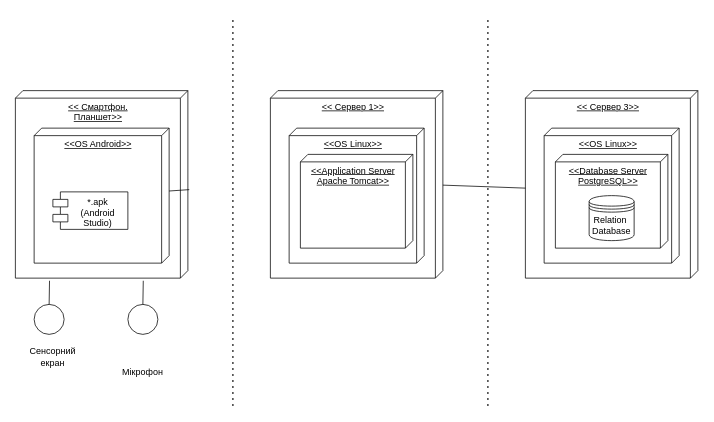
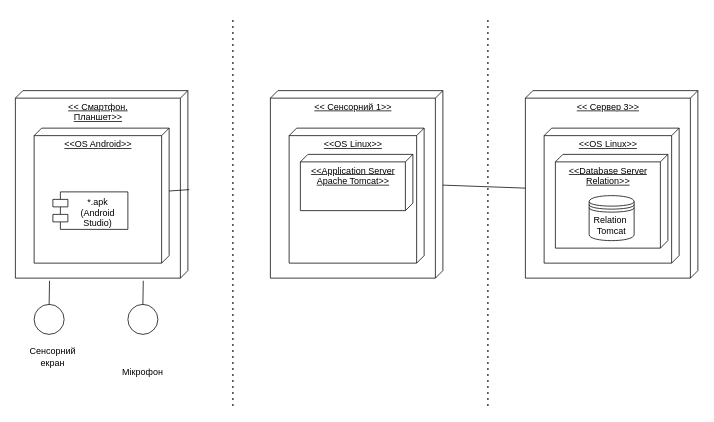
(353, 107) -> (353, 107)
(608, 176) -> (608, 176)
(357, 201) -> (357, 182)
(612, 225) -> (612, 225)
